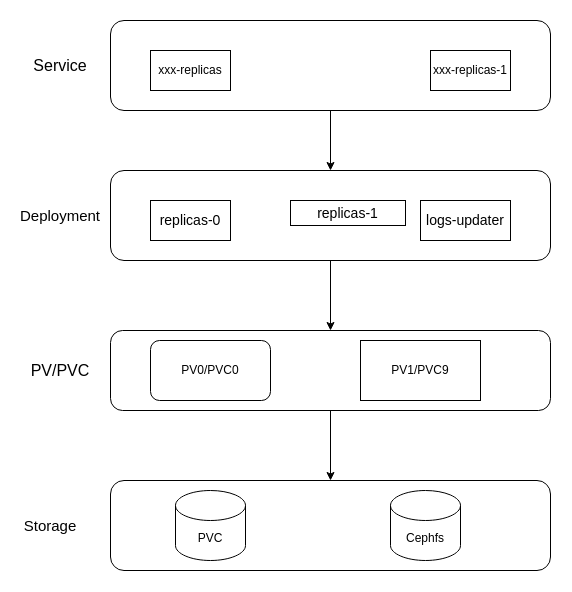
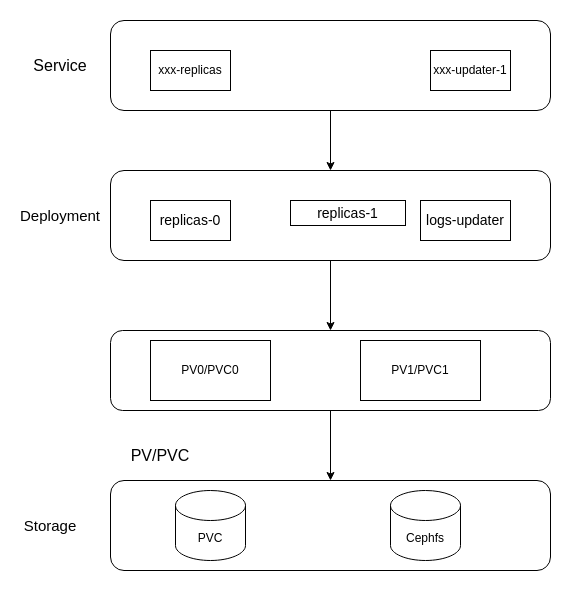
(471, 71) -> (471, 71)
(61, 371) -> (161, 456)
(211, 371) -> (211, 371)
(421, 371) -> (421, 371)
